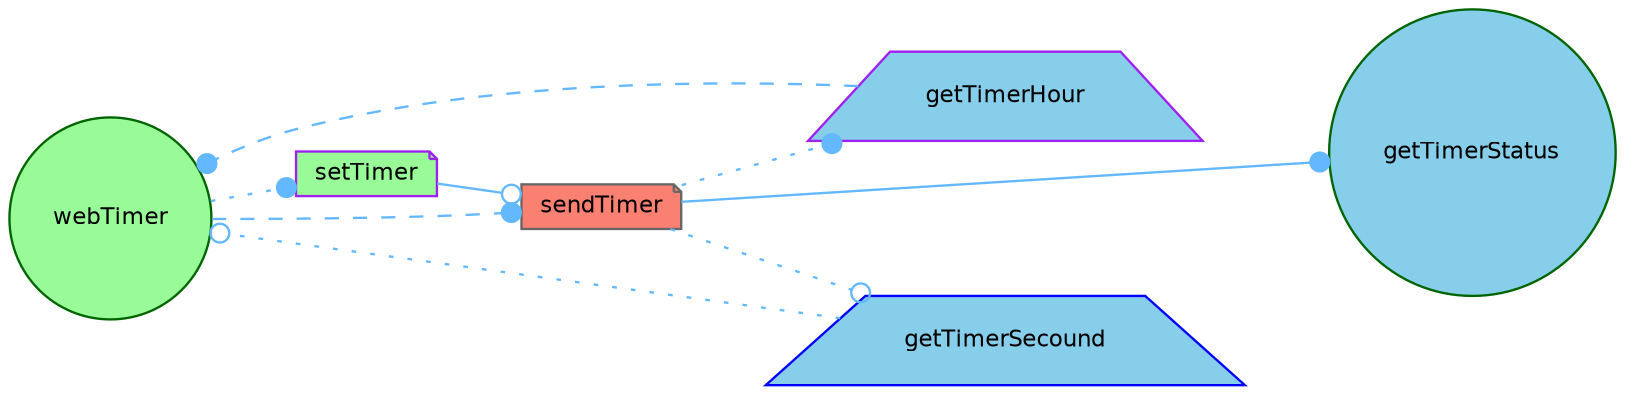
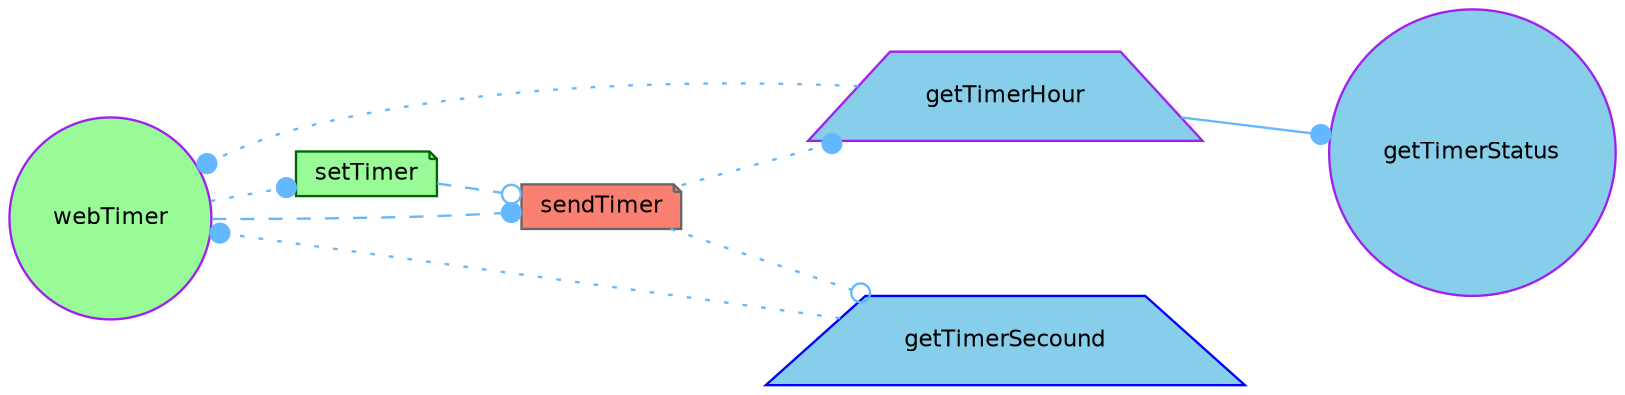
(533, 92) -> (533, 92)
(1472, 153) -> (1472, 153)
(366, 174) -> (366, 174)
(996, 182) -> (1246, 125)
(470, 188) -> (470, 188)
(110, 218) -> (110, 218)
(535, 276) -> (535, 276)
